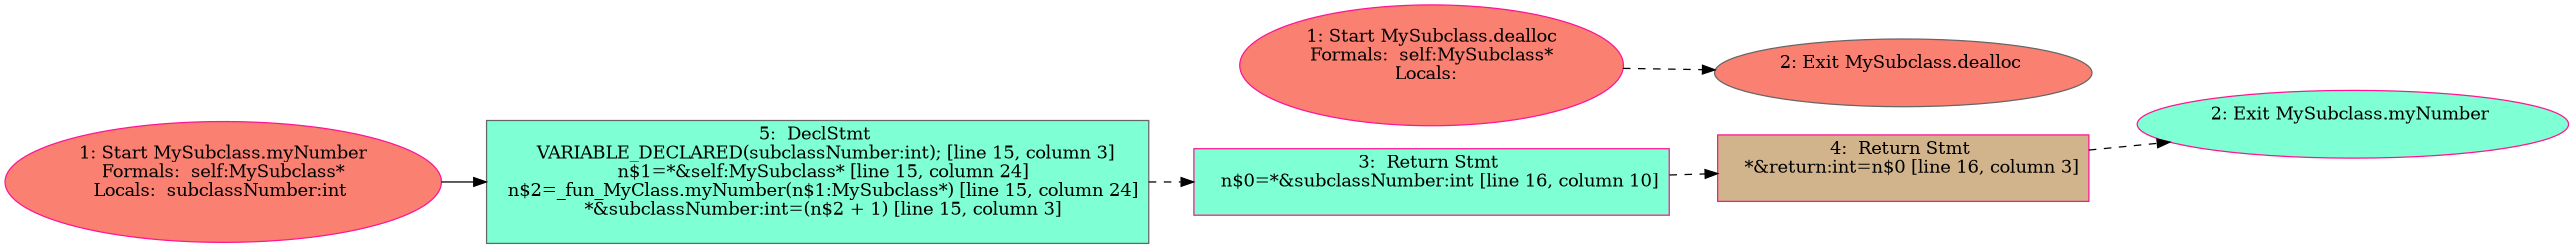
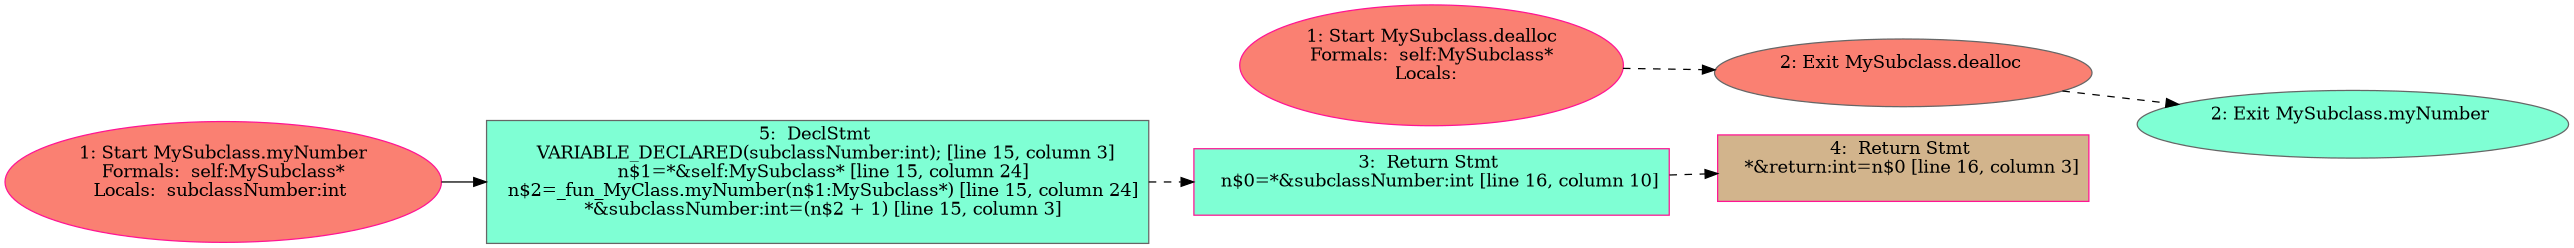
(2353, 124) -> (2353, 124)
(2123, 147) -> (2114, 97)
